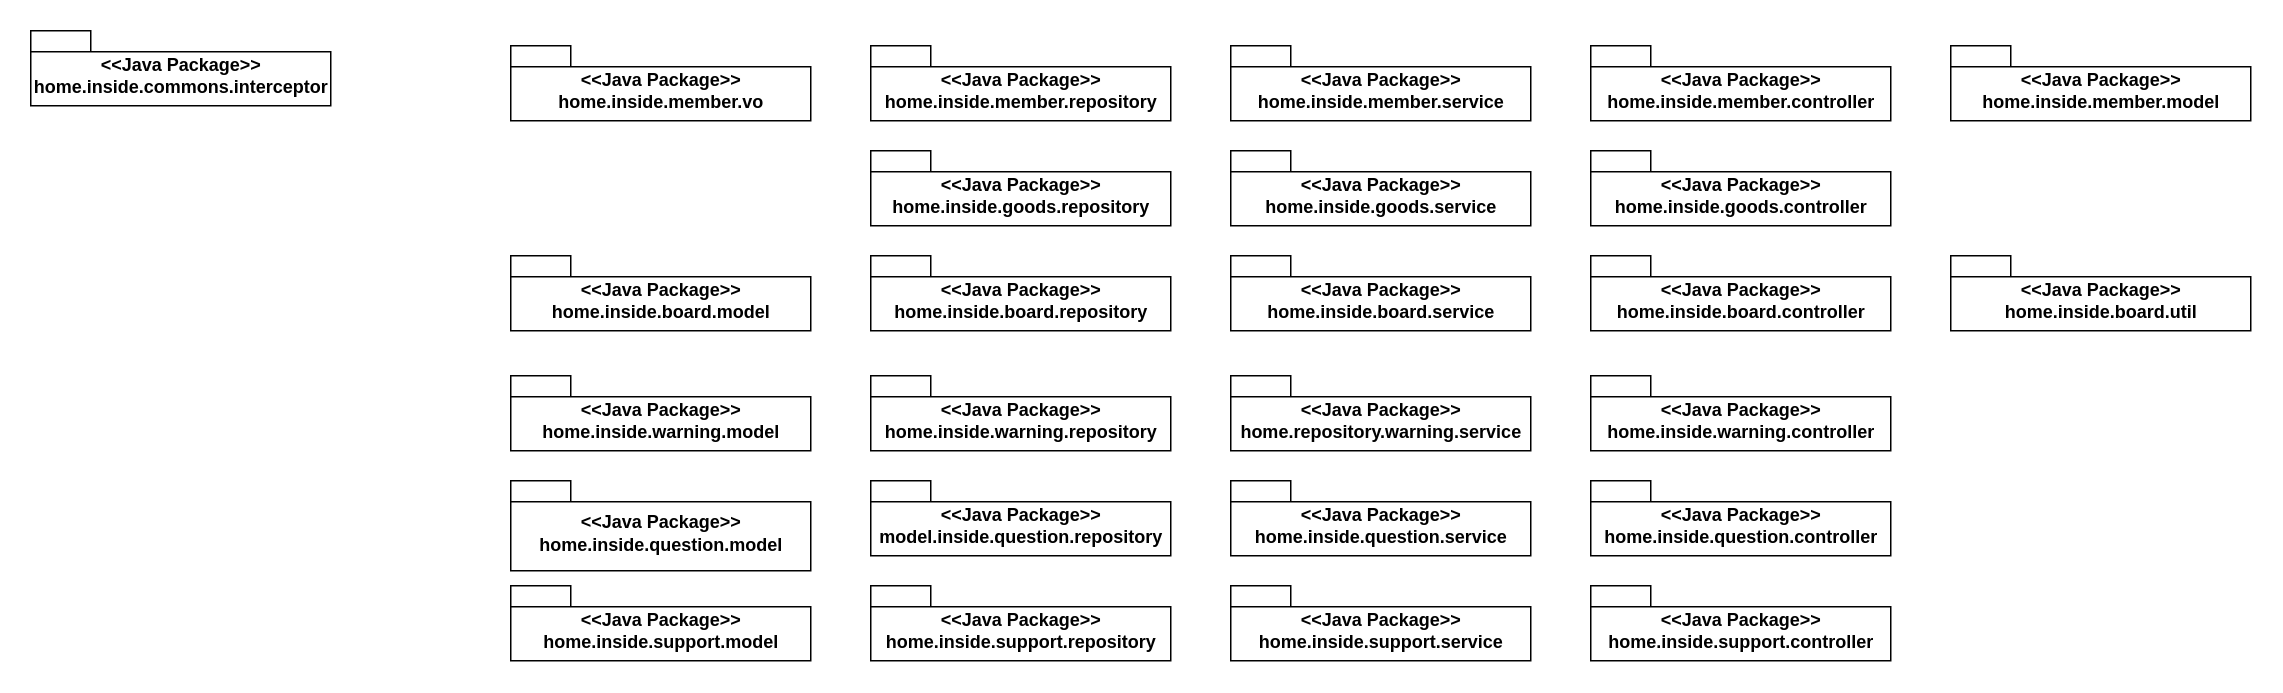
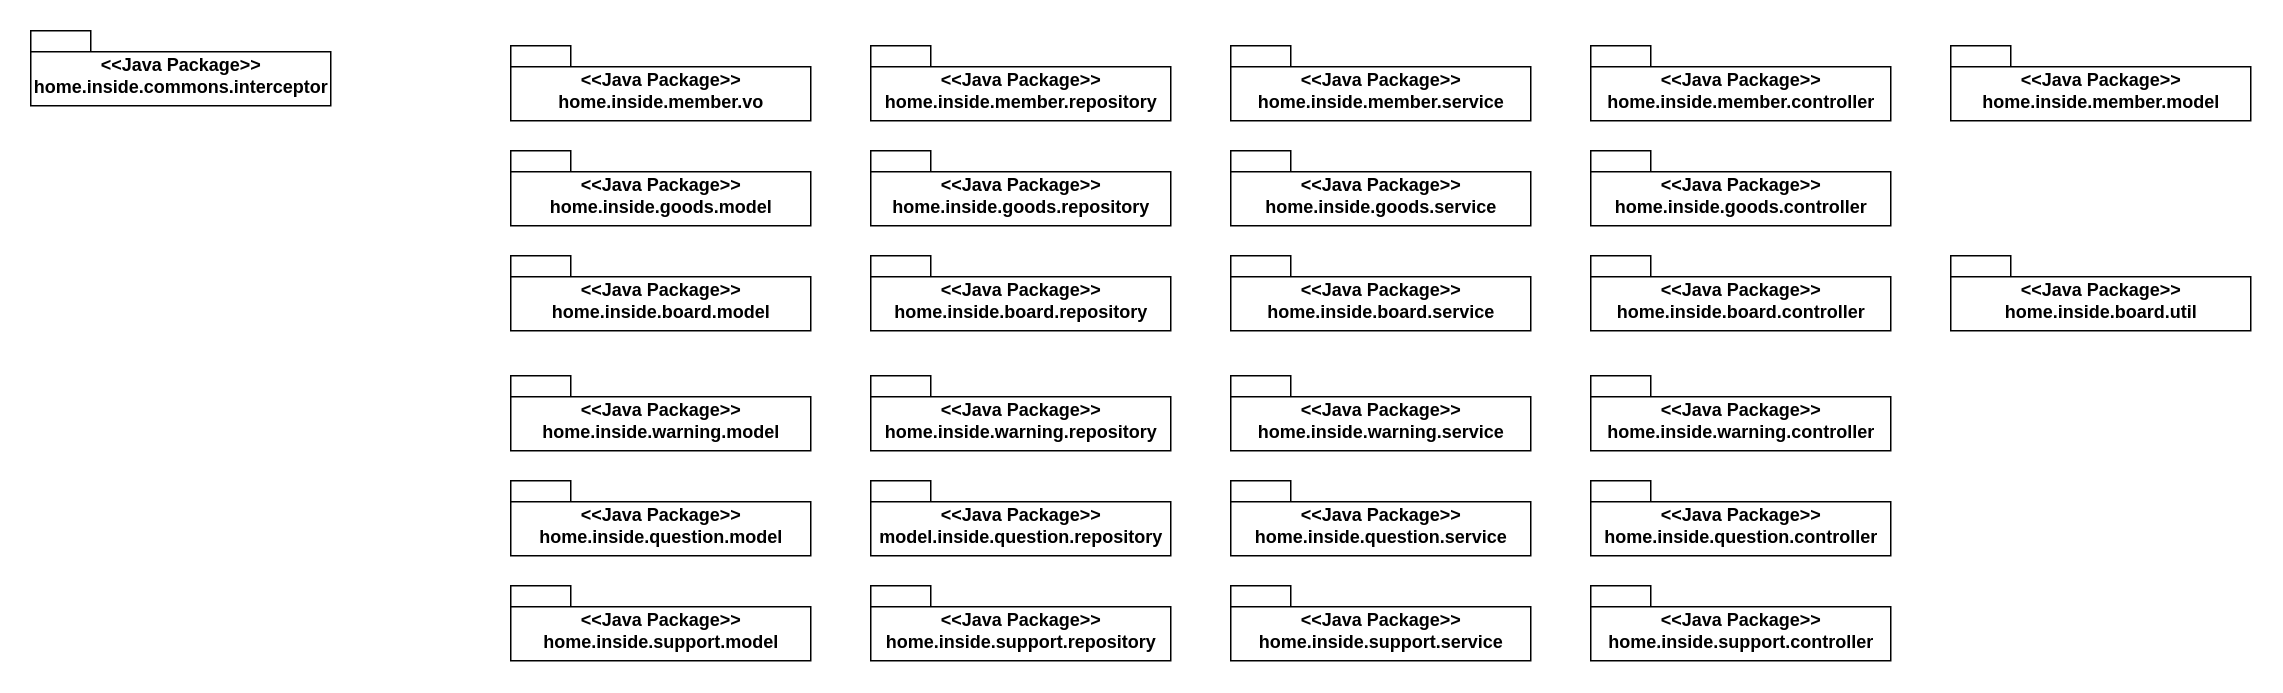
none -> (661, 188)
(1382, 421) -> (1382, 421)
(661, 526) -> (661, 518)
